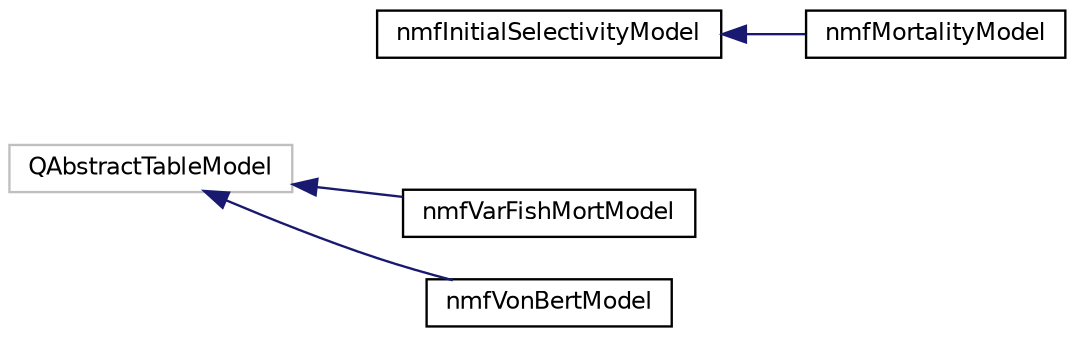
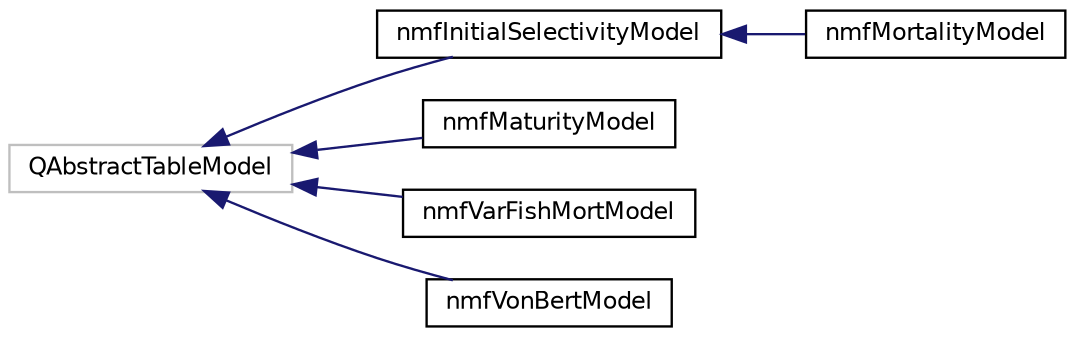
none -> (338, 93)
none -> (549, 124)
